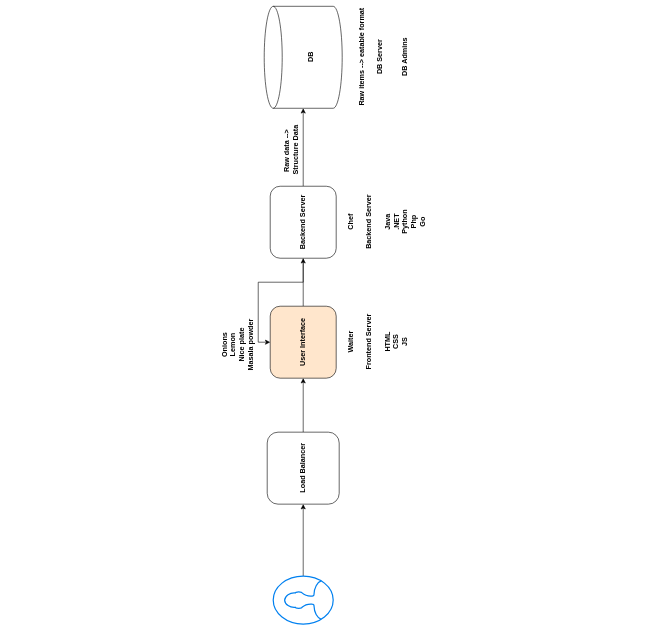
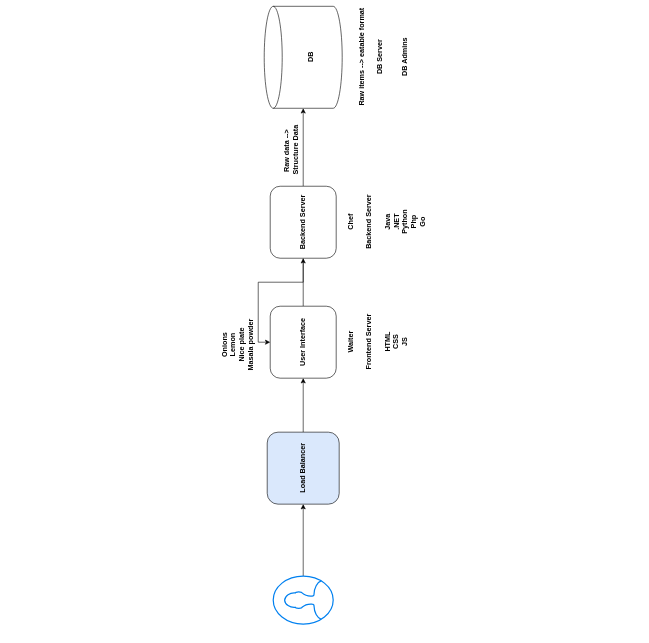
(303, 342) -> (303, 342)
(303, 468) -> (303, 468)
